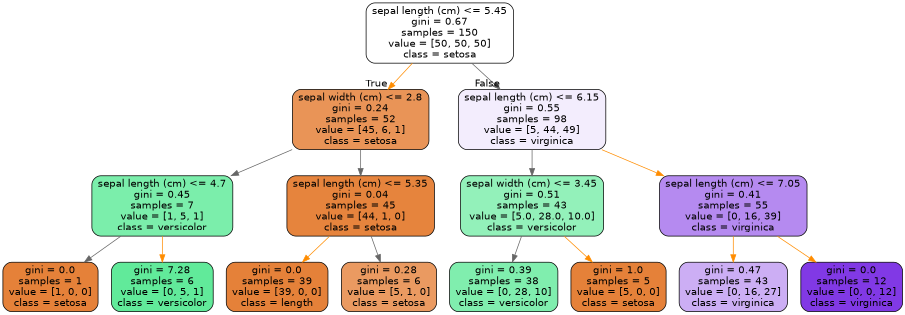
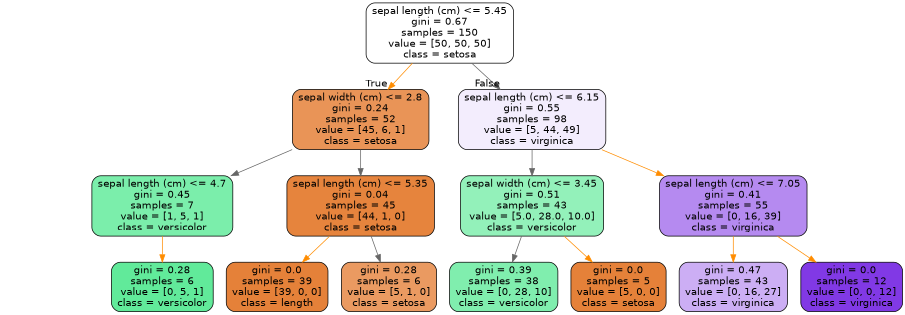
(50, 287) -> none
(162, 287) -> (162, 287)
(619, 287) -> (619, 287)
